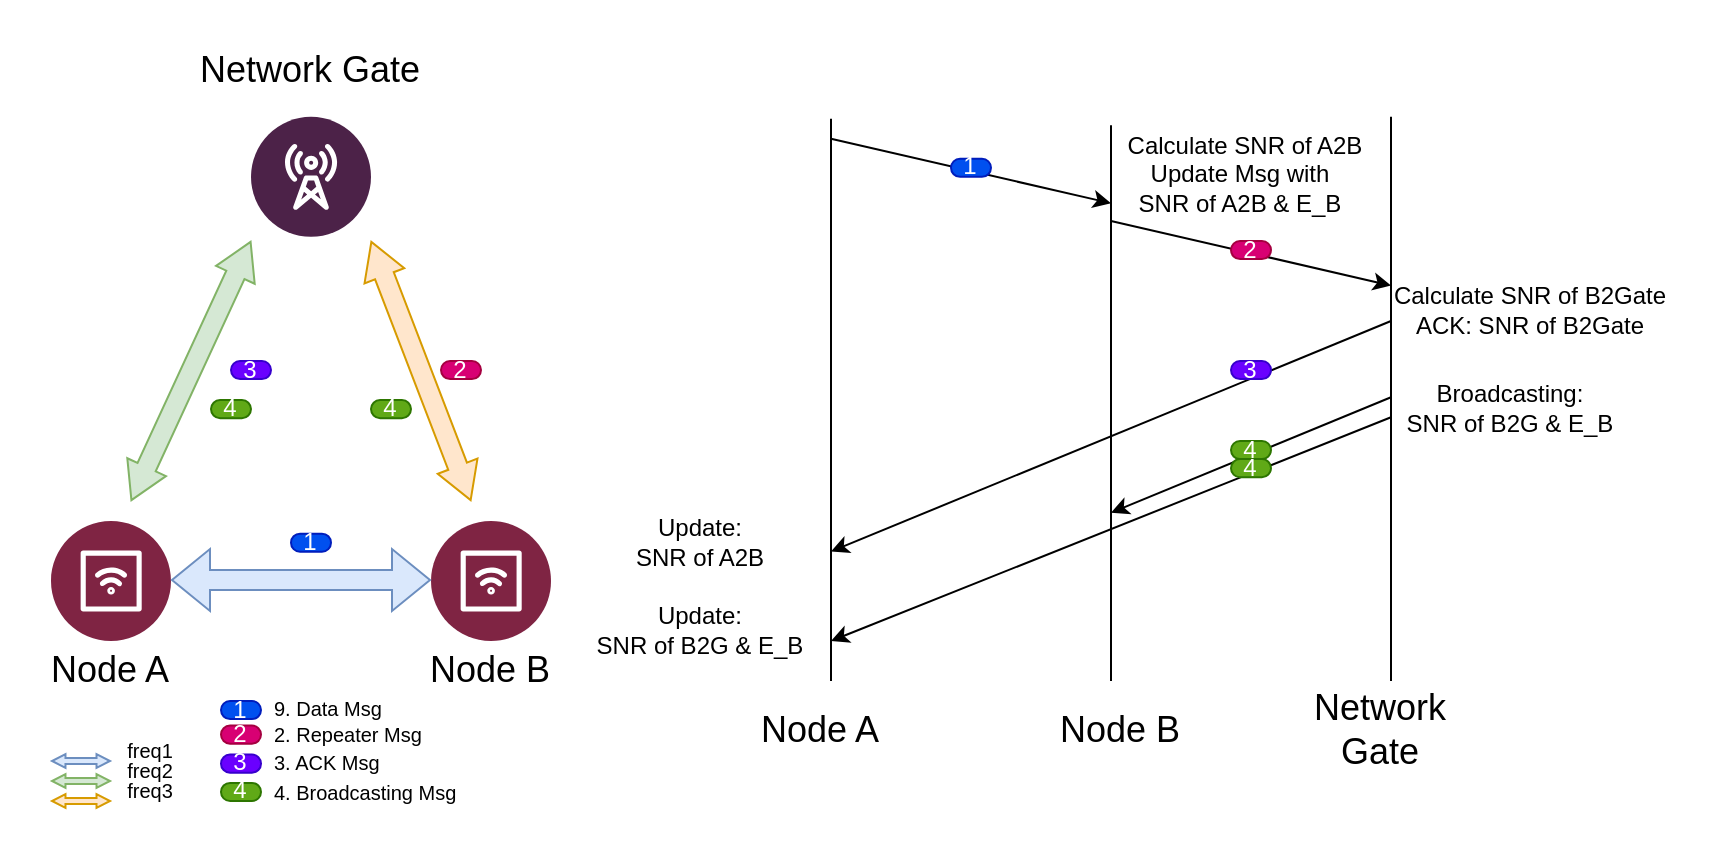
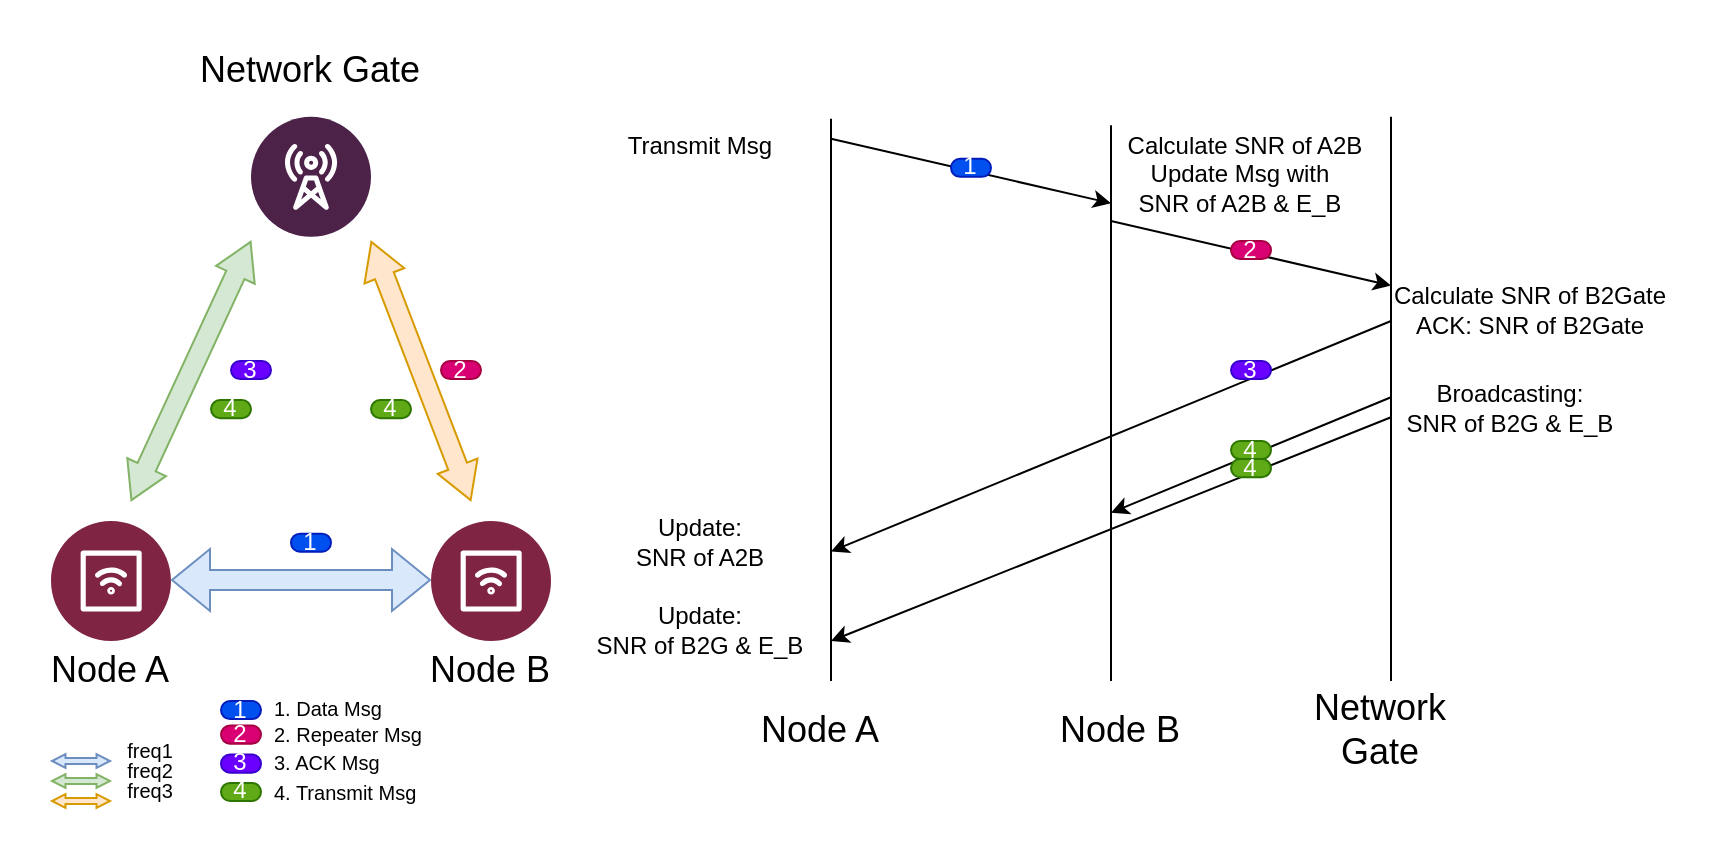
none -> (701, 147)
(340, 709) -> (340, 709)
(373, 793) -> (363, 793)
